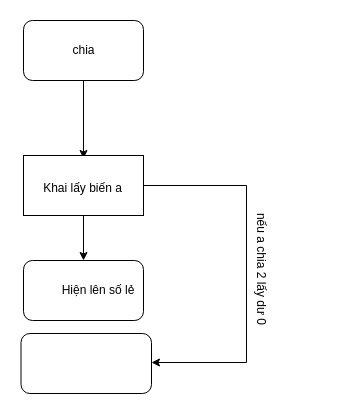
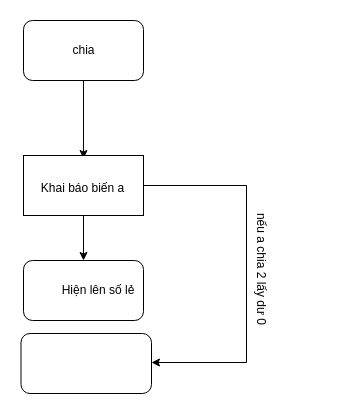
(83, 189) -> (83, 189)
